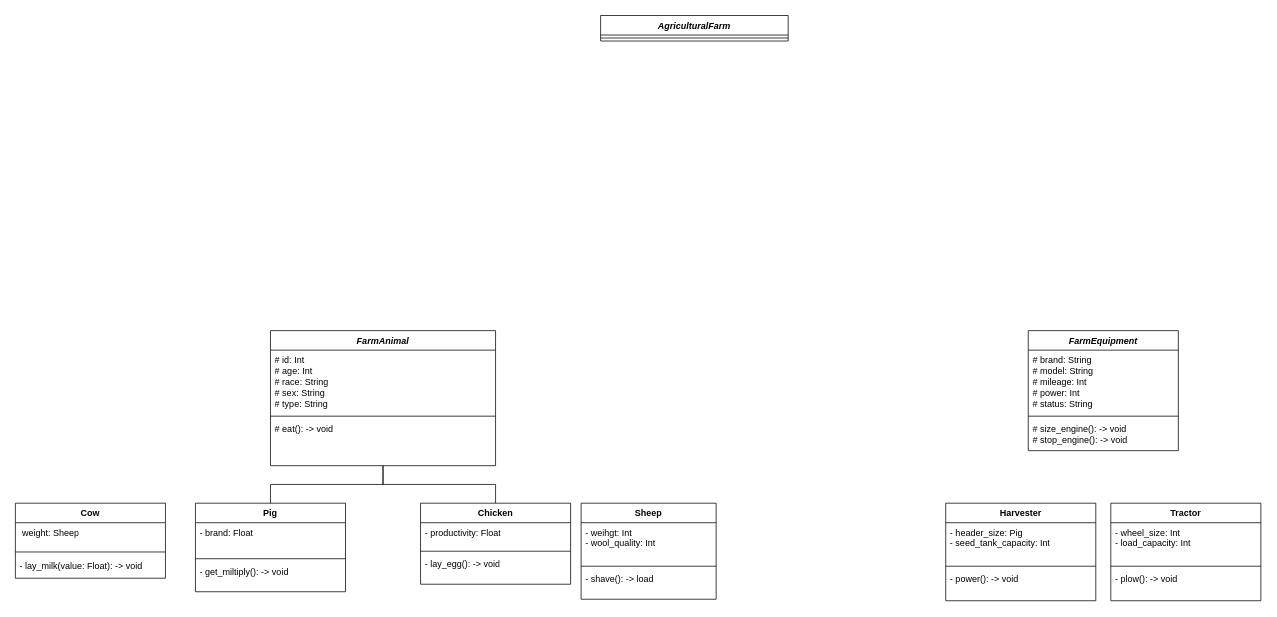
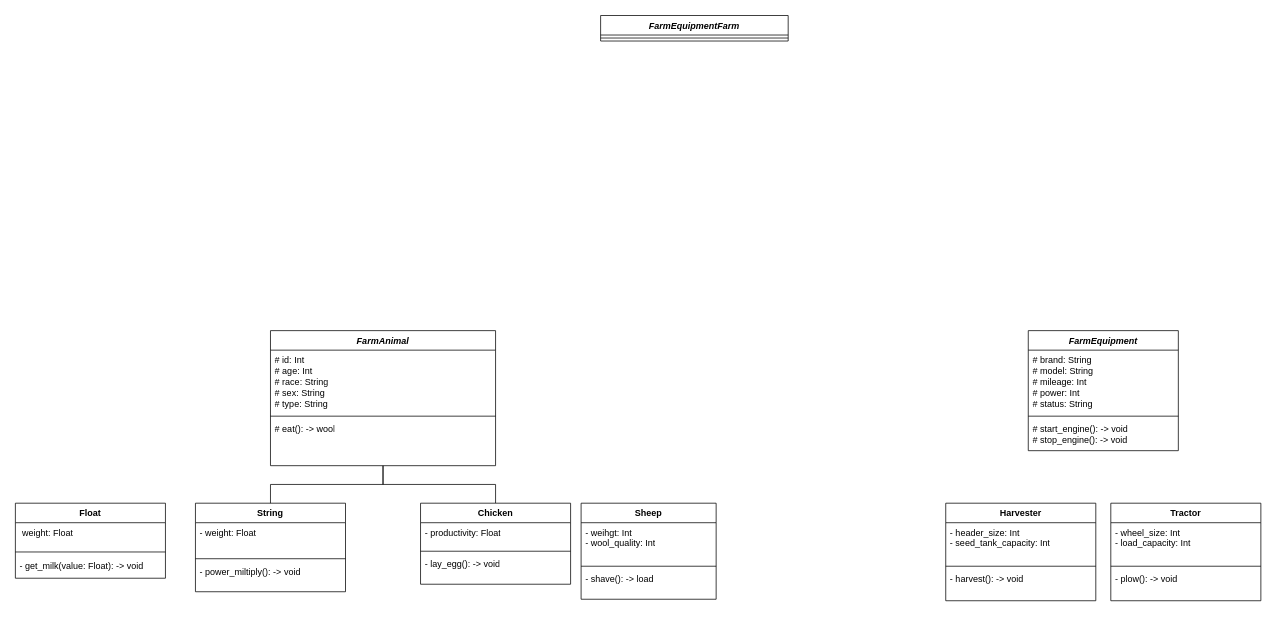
(694, 26) -> (694, 26)
(309, 430) -> (309, 430)
(1086, 435) -> (1088, 435)
(90, 514) -> (90, 514)
(270, 514) -> (270, 514)
(49, 533) -> (48, 533)
(230, 533) -> (232, 533)
(1008, 538) -> (1008, 538)
(89, 566) -> (90, 566)
(252, 572) -> (257, 572)
(989, 580) -> (994, 580)
